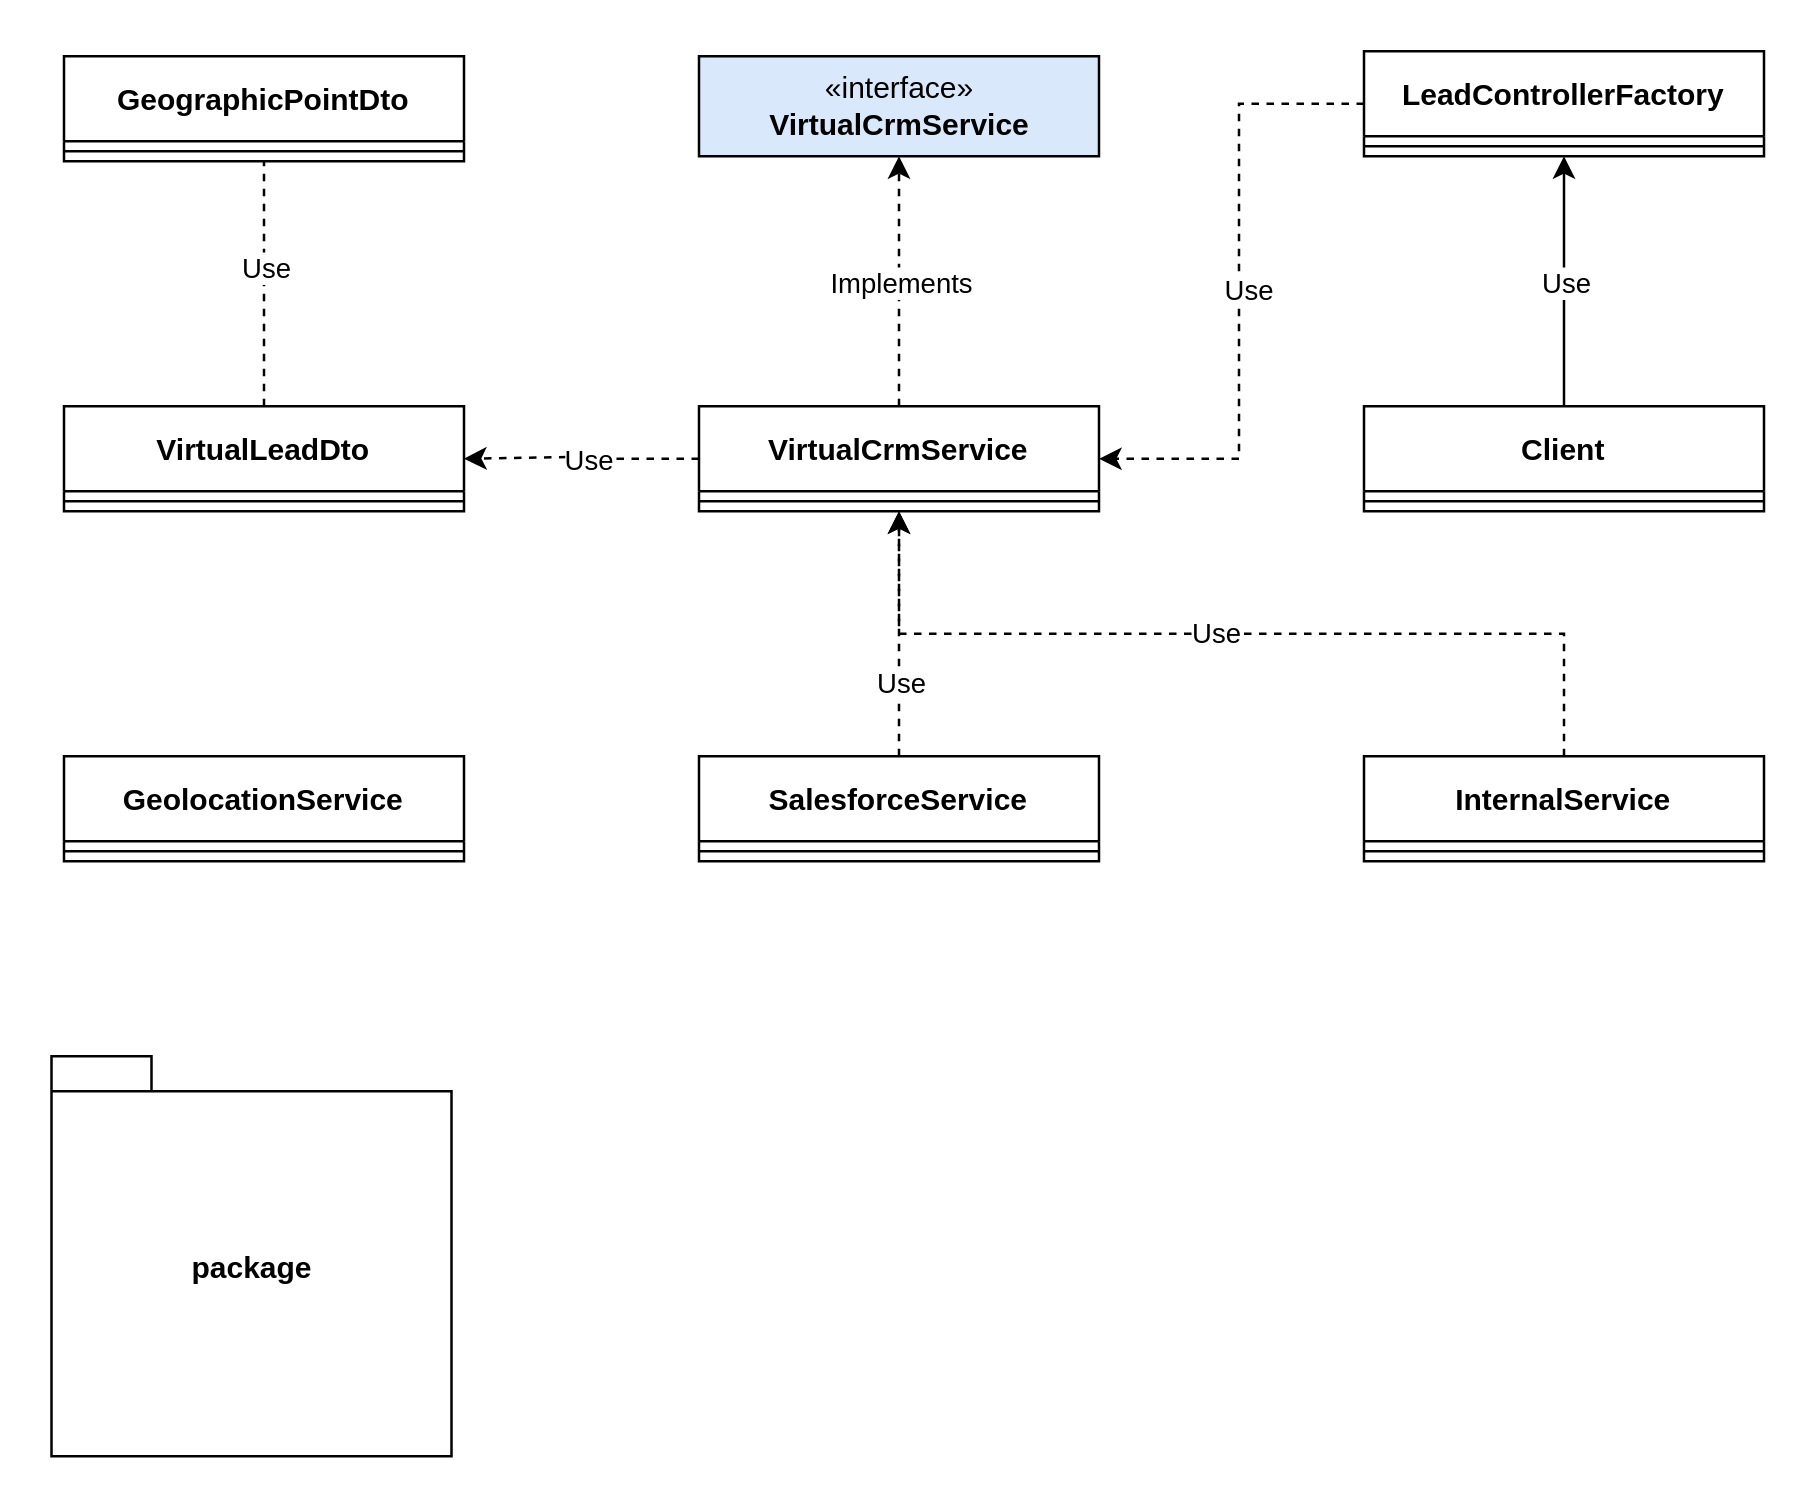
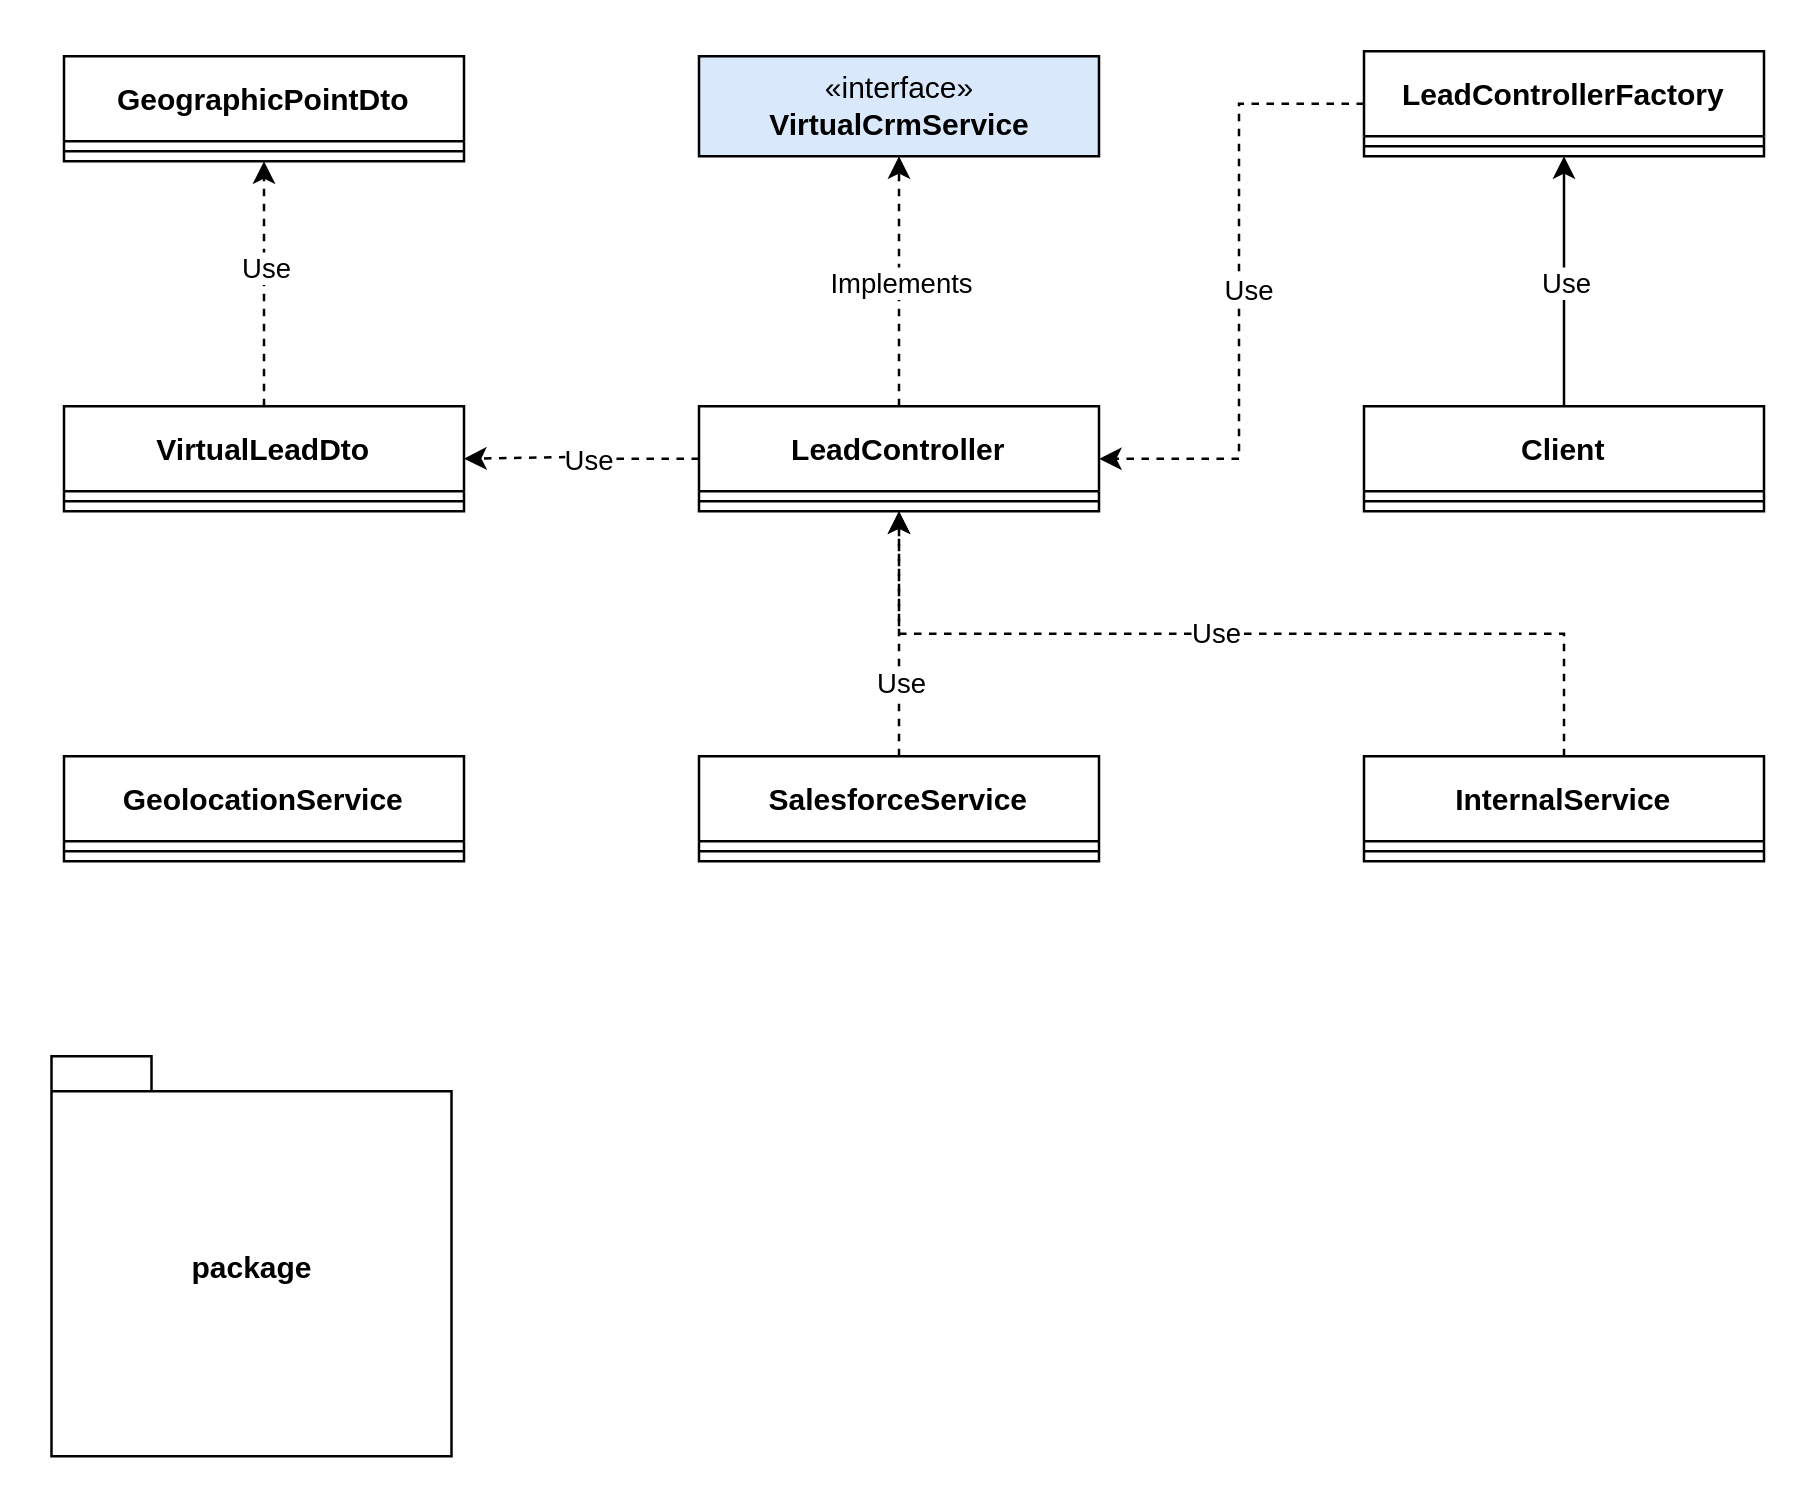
(264, 174) -> (264, 179)
(898, 450) -> (898, 450)
